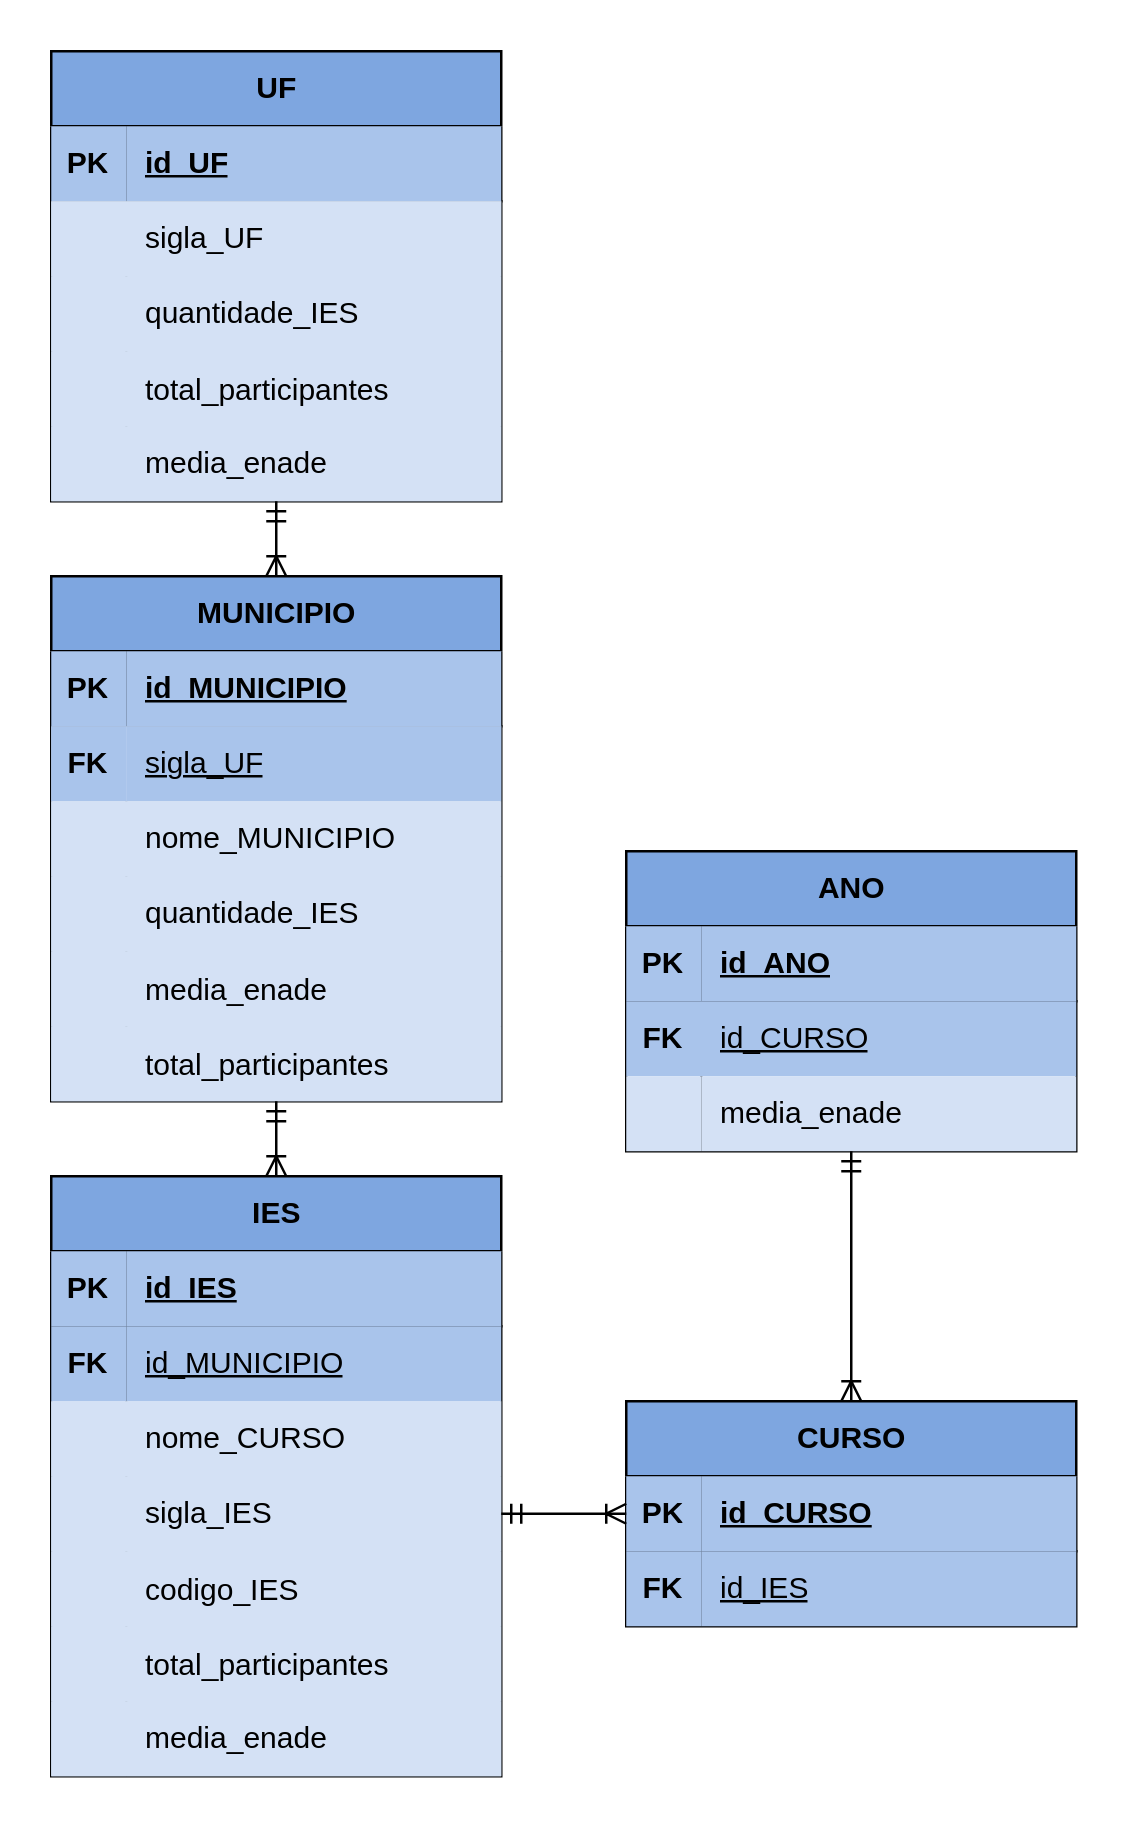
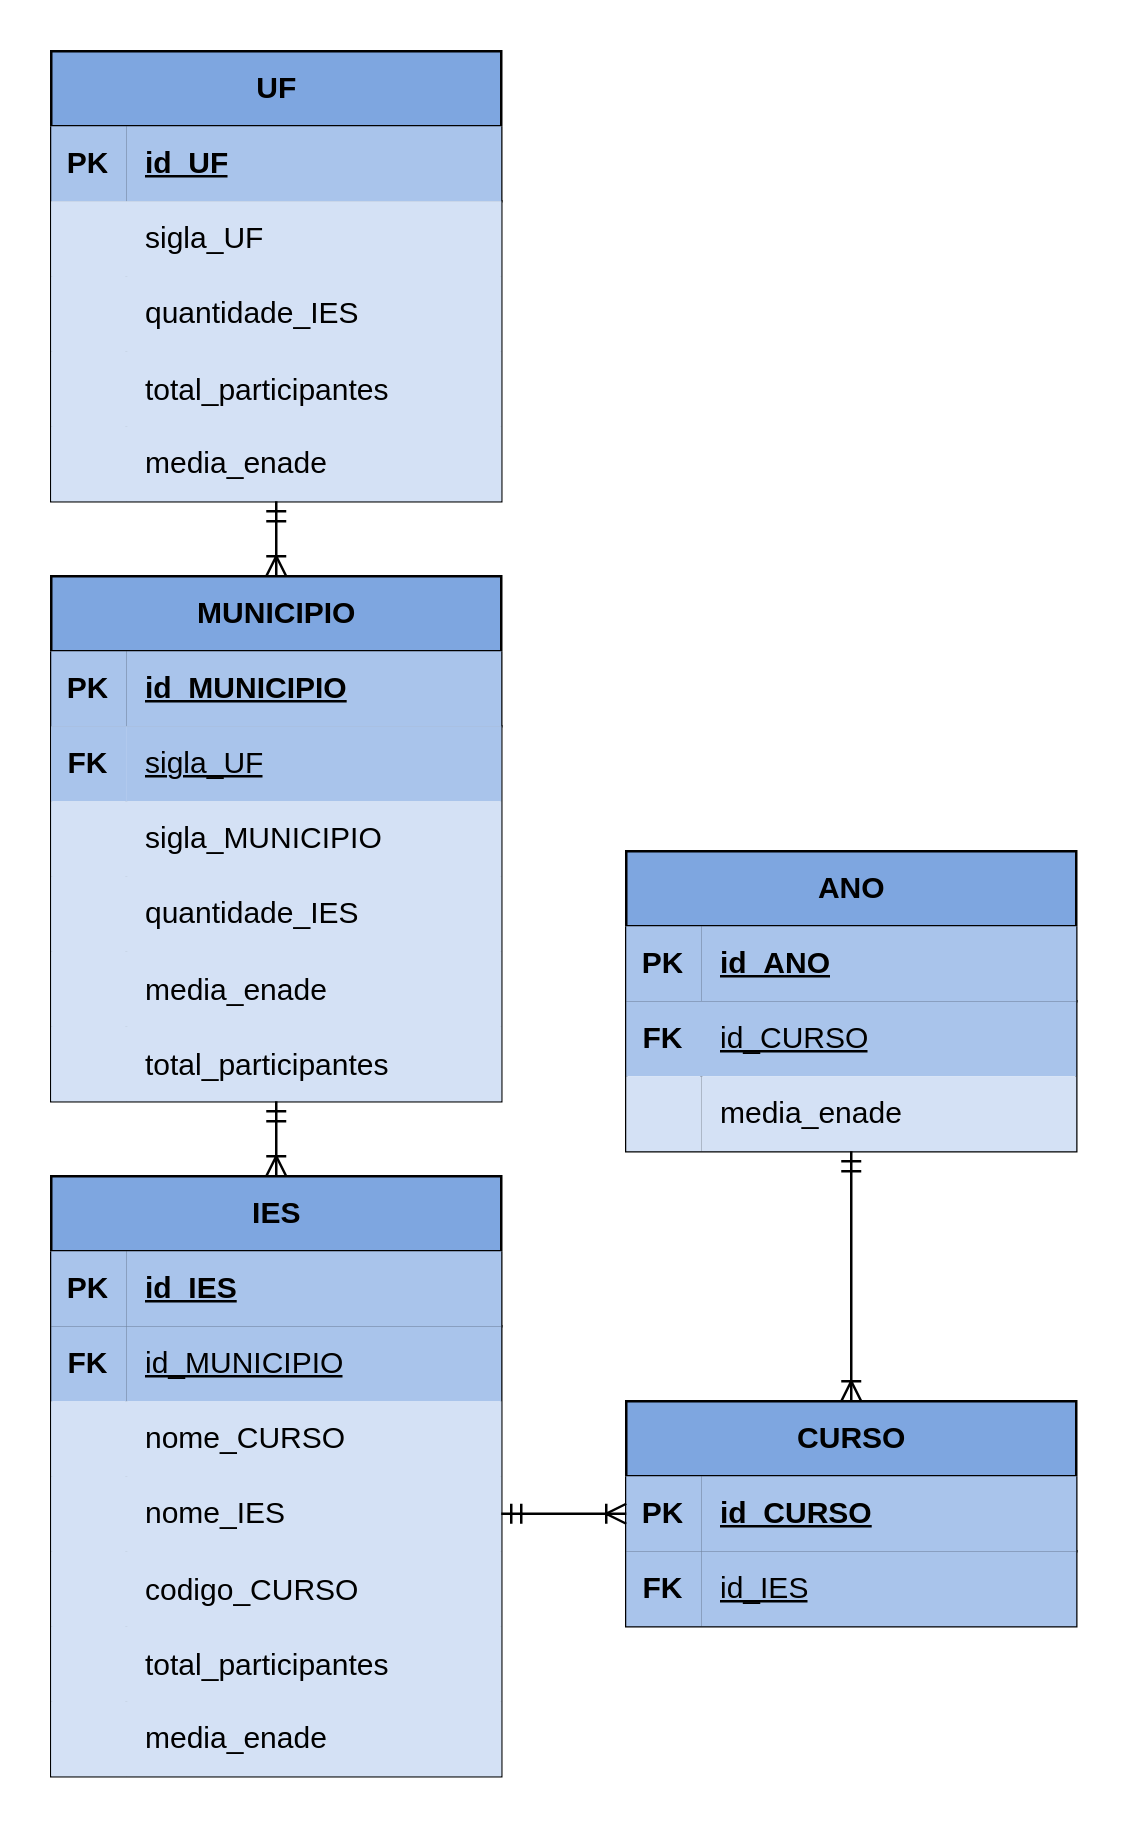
(264, 839) -> (264, 839)
(214, 1514) -> (213, 1514)
(225, 1590) -> (242, 1590)
